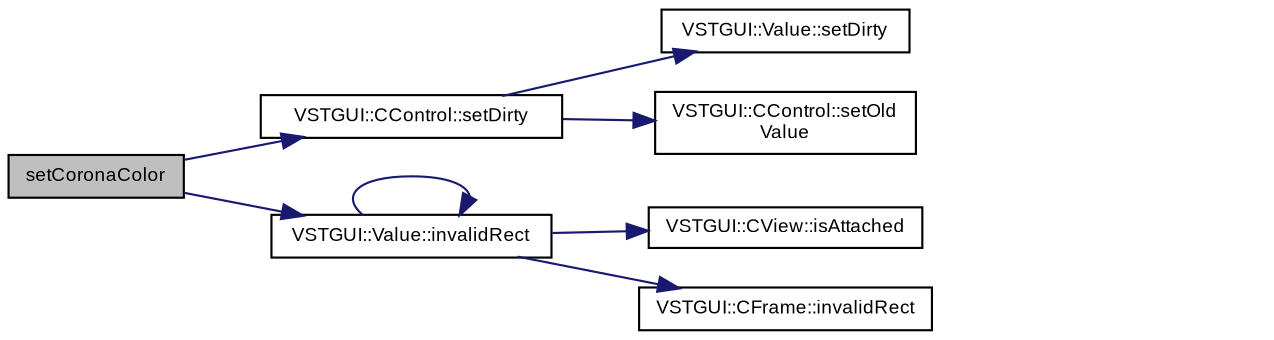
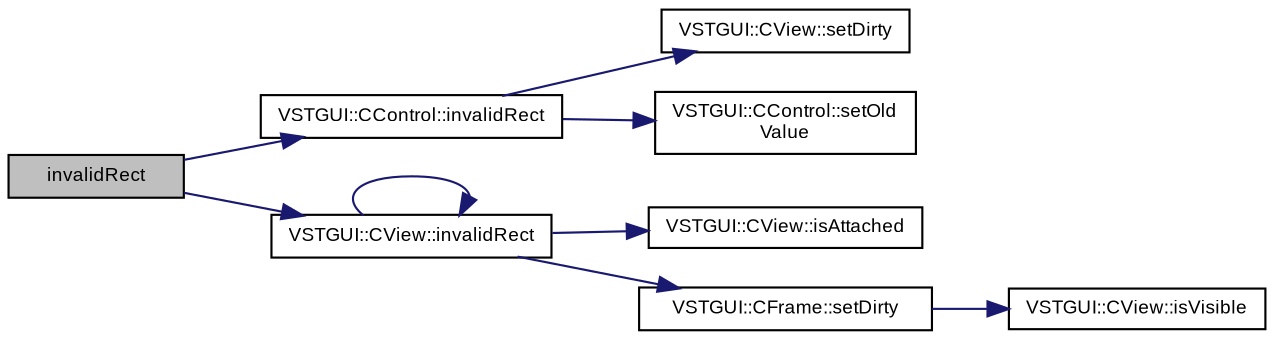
(786, 31) -> (786, 31)
(411, 116) -> (411, 116)
(96, 176) -> (96, 176)
(411, 236) -> (411, 236)
(786, 309) -> (786, 309)
none -> (1137, 309)
